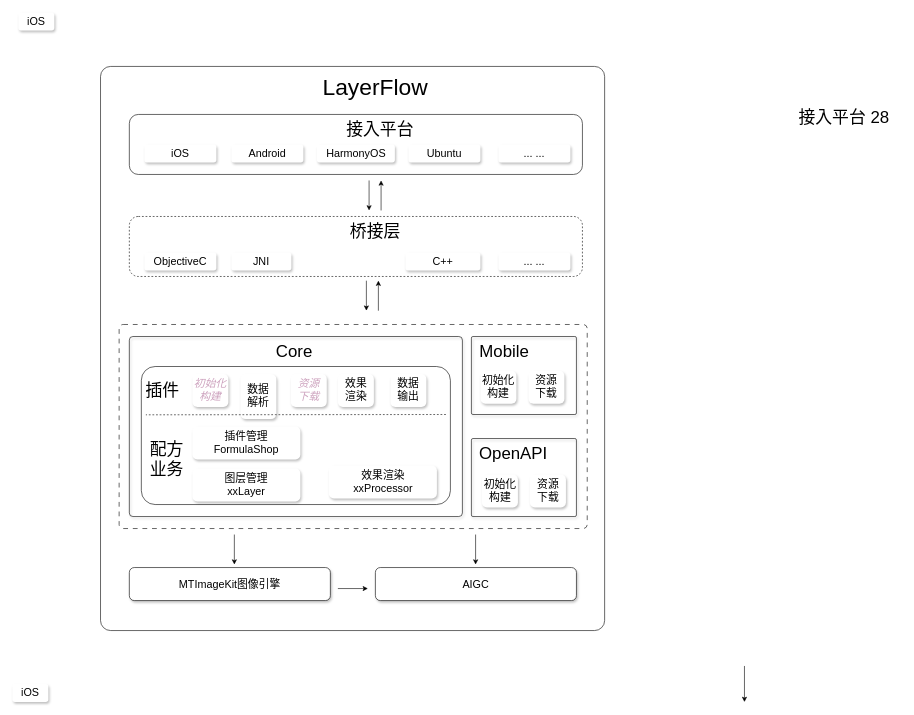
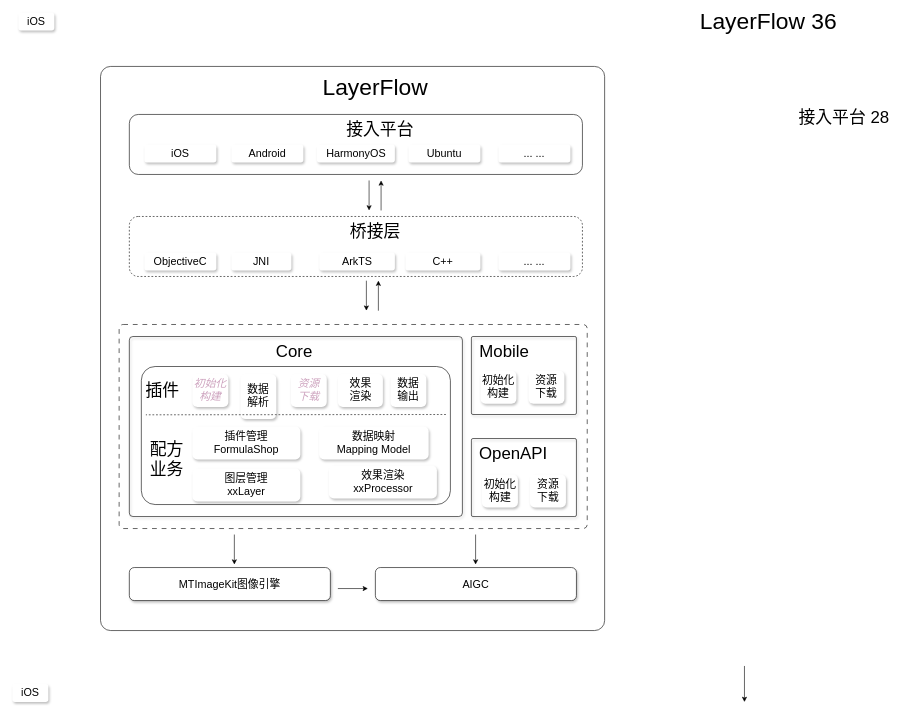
none -> (768, 21)
none -> (357, 261)
(356, 390) -> (360, 390)
none -> (374, 443)
